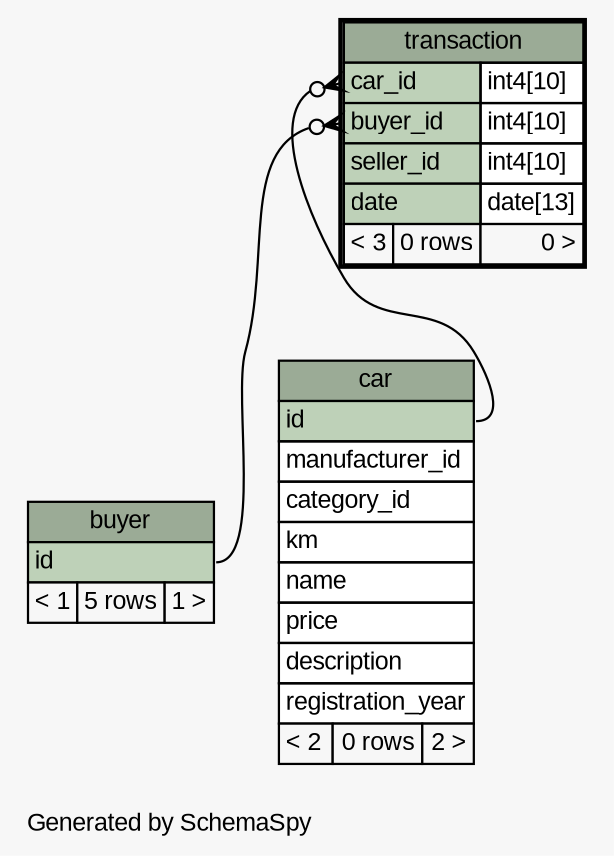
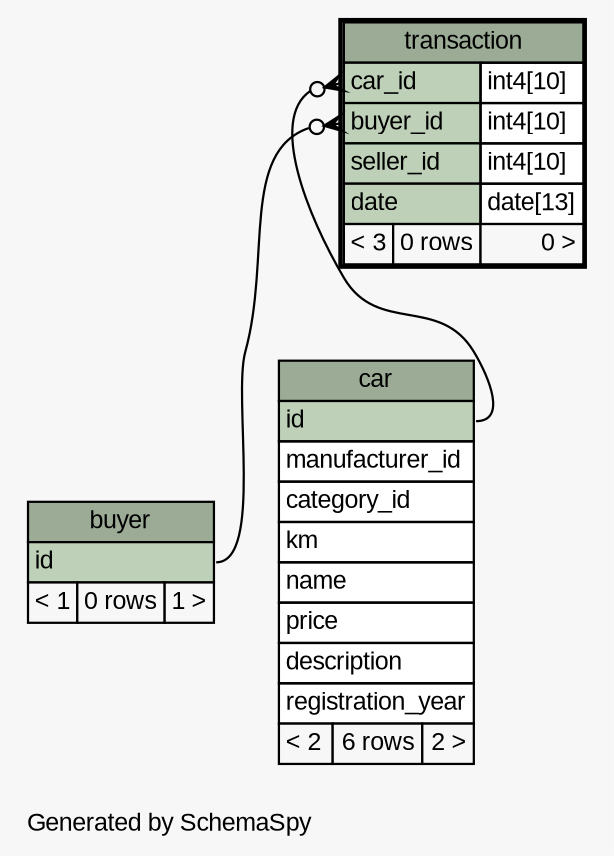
(121, 602) -> (121, 602)
(379, 743) -> (379, 743)
